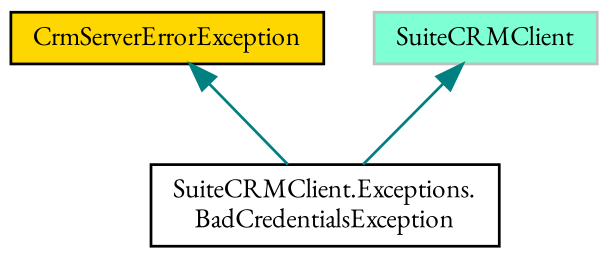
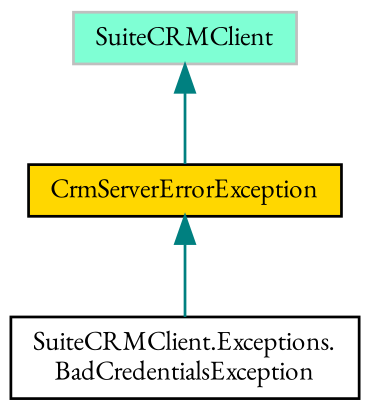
(403, 124) -> (185, 128)
